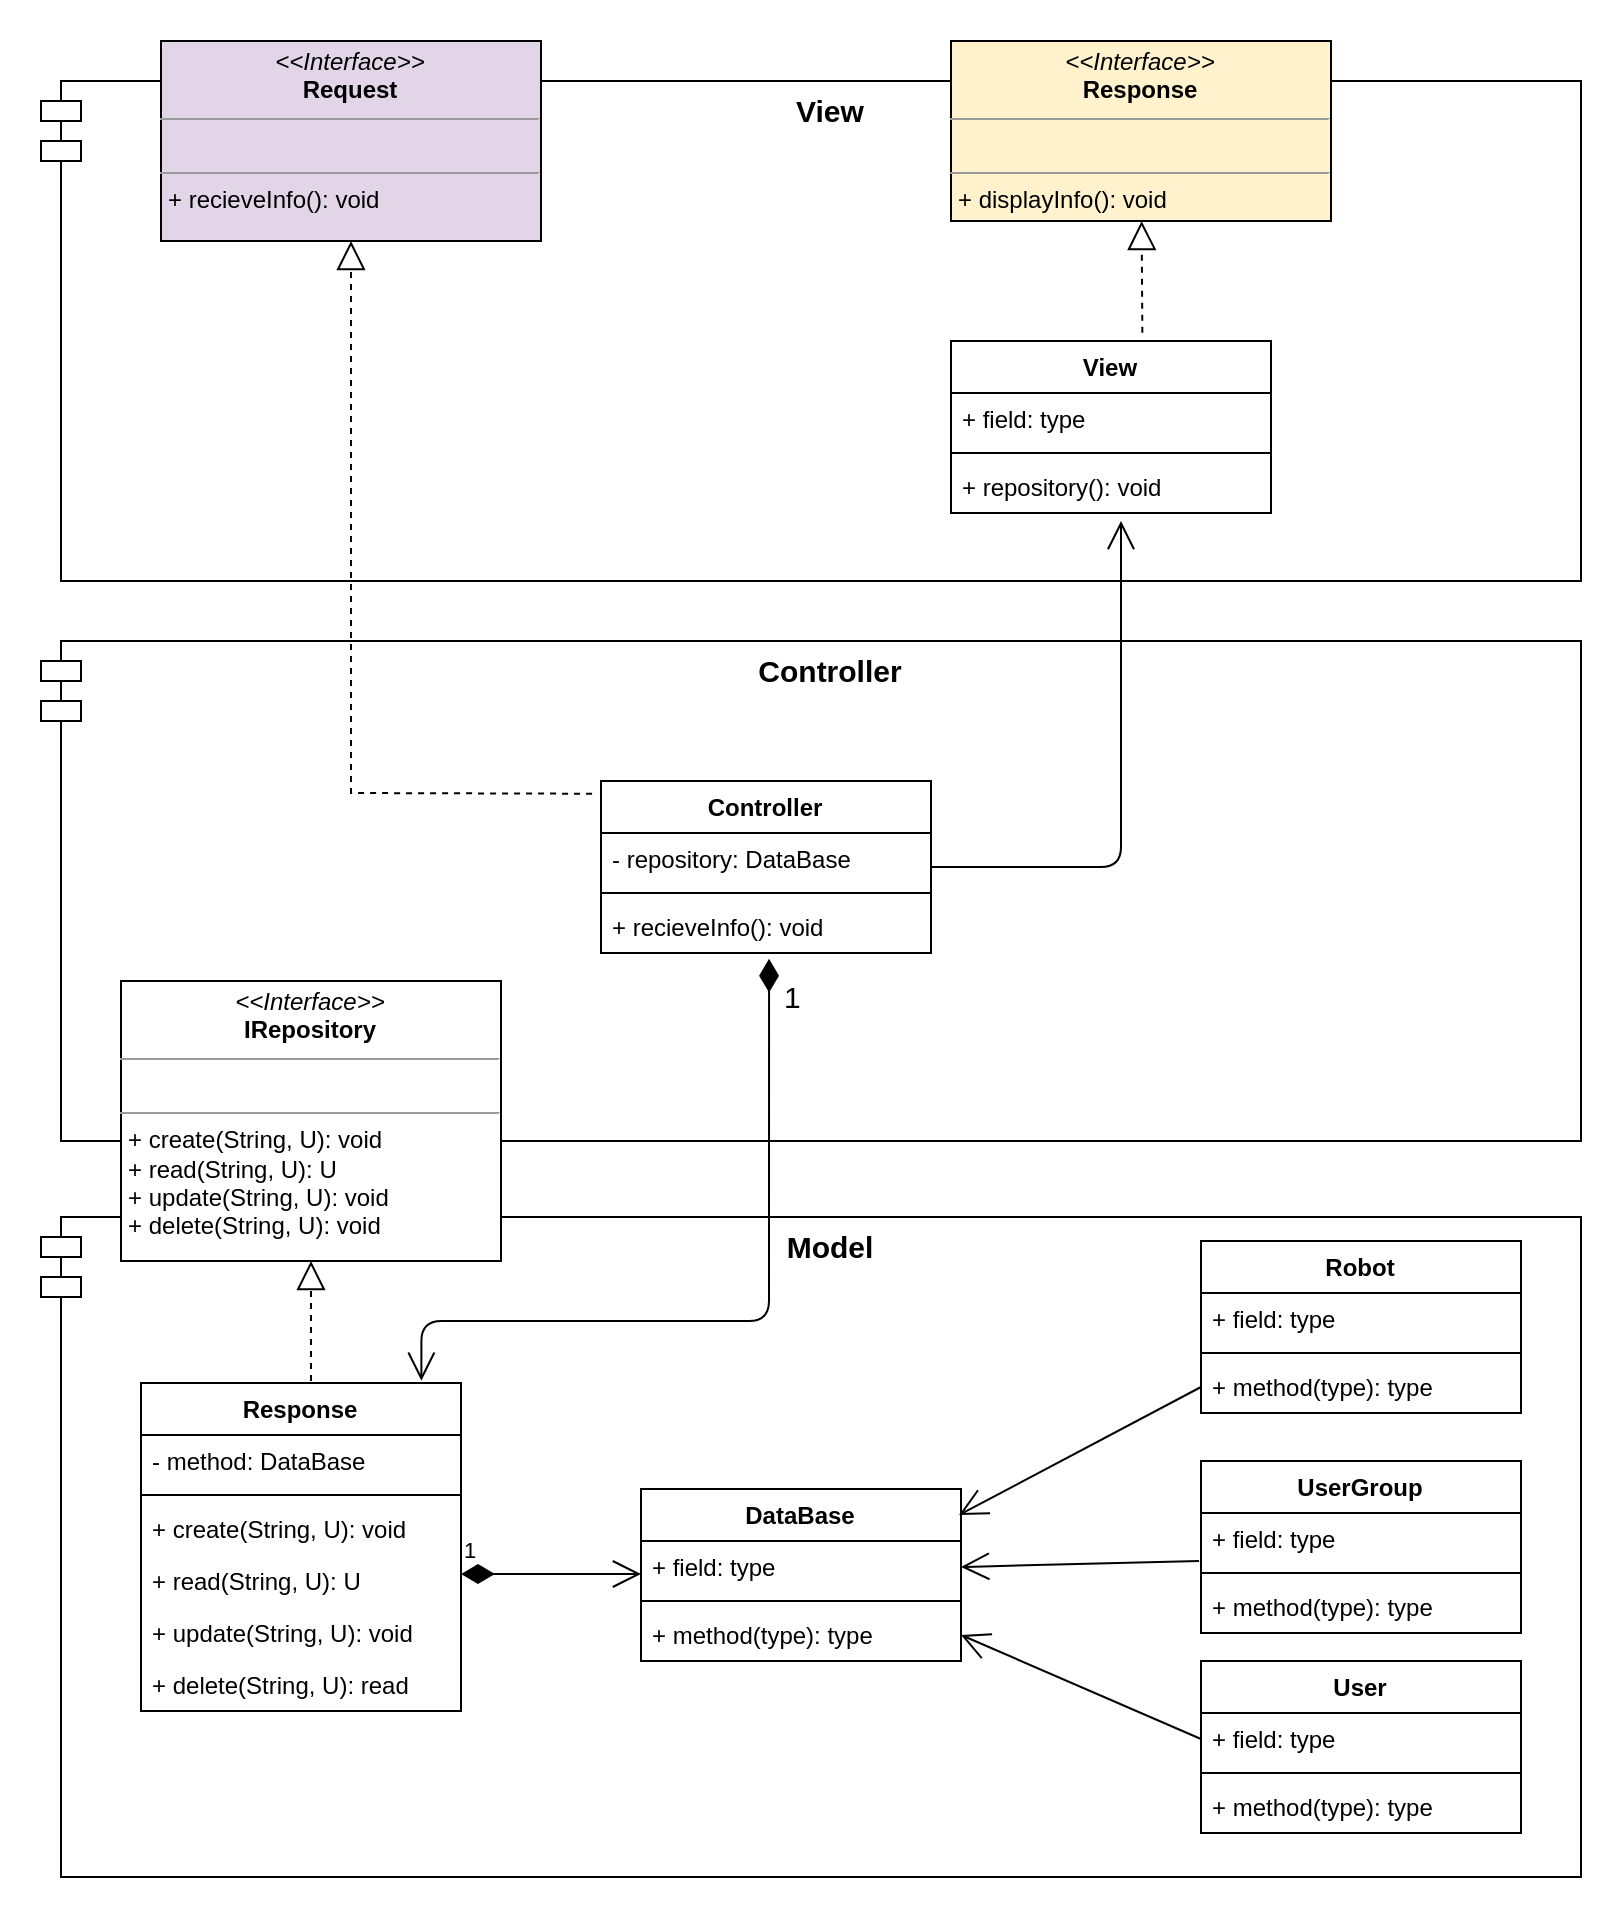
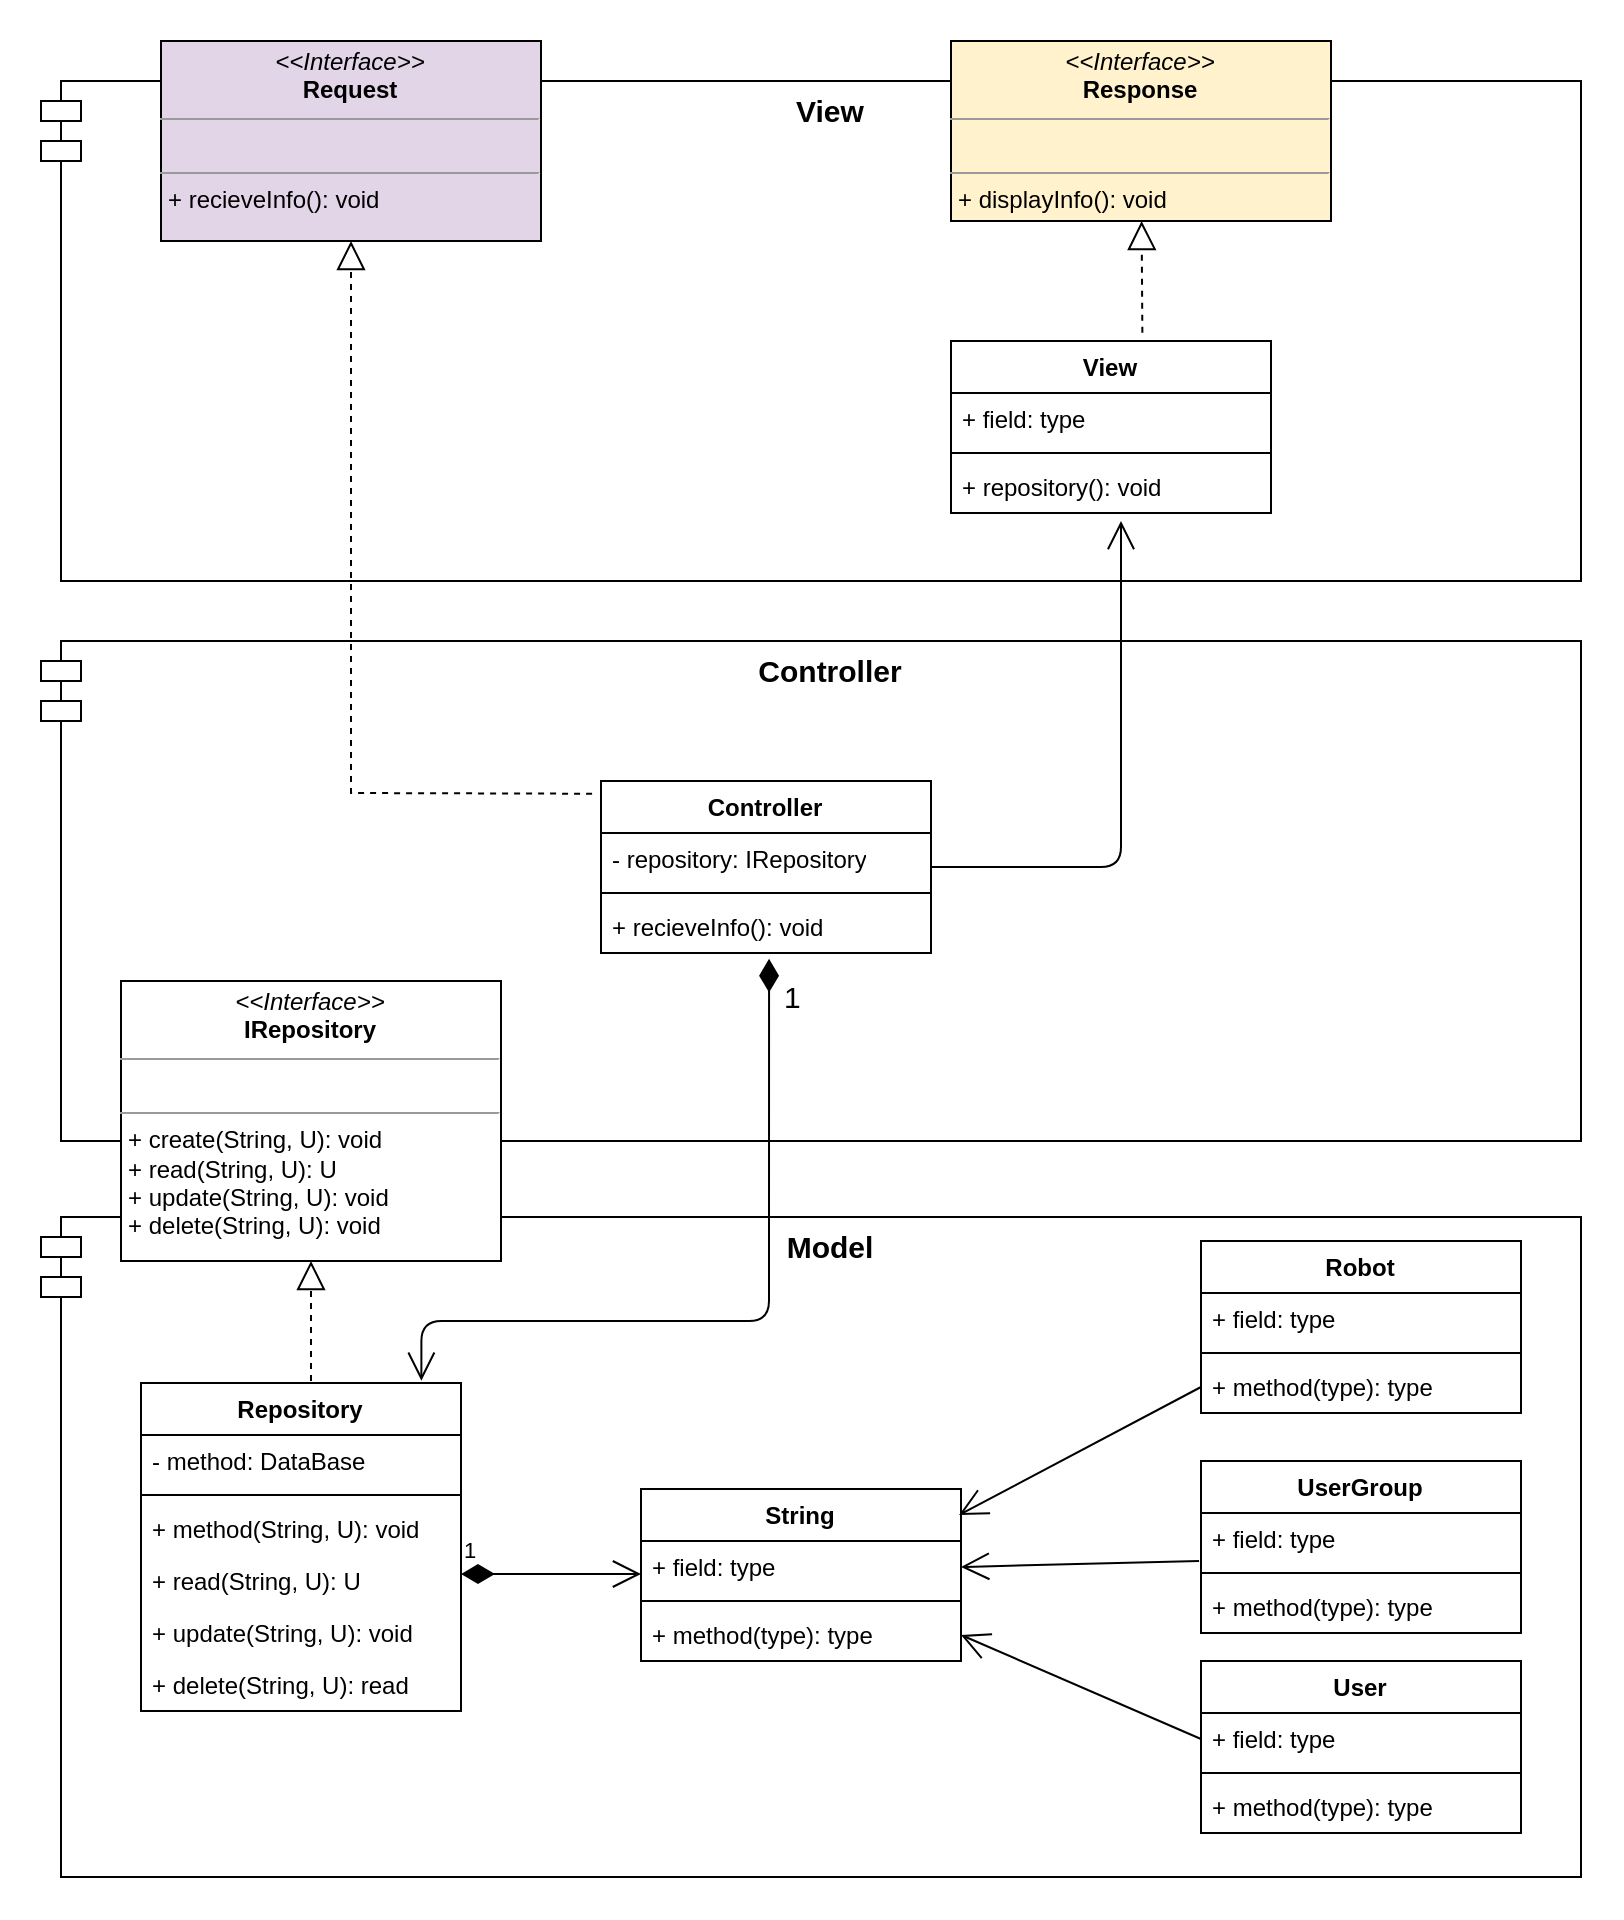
(748, 861) -> (765, 861)
(301, 1411) -> (301, 1411)
(801, 1517) -> (801, 1517)
(299, 1531) -> (299, 1531)
